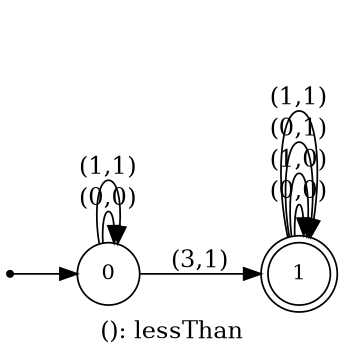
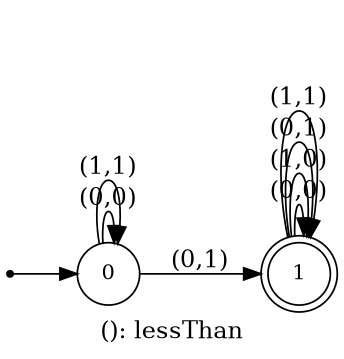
(200, 261) -> (200, 261)
